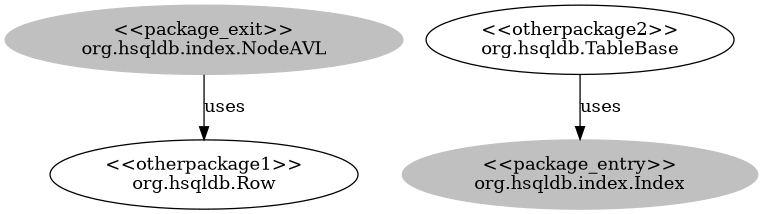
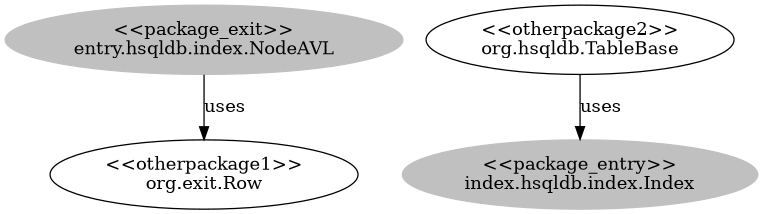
(204, 40) -> (204, 40)
(204, 175) -> (204, 175)
(580, 175) -> (580, 175)
